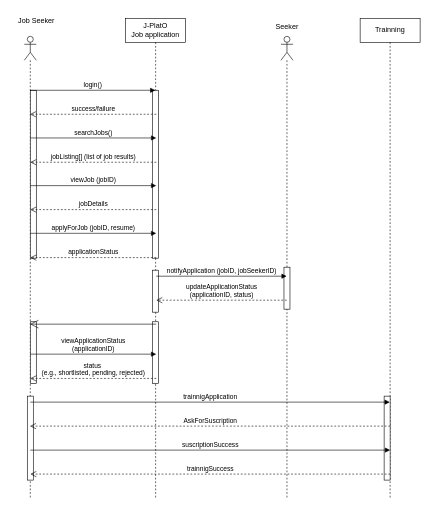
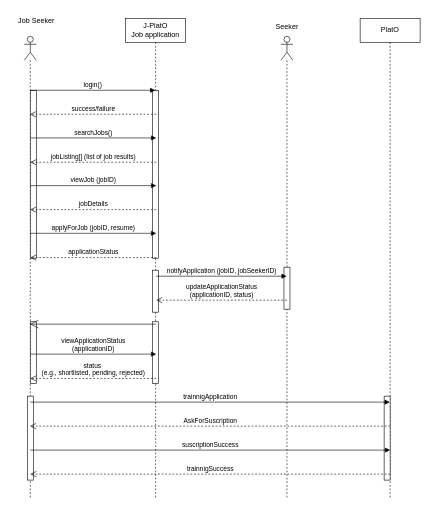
(390, 30) -> (390, 30)
